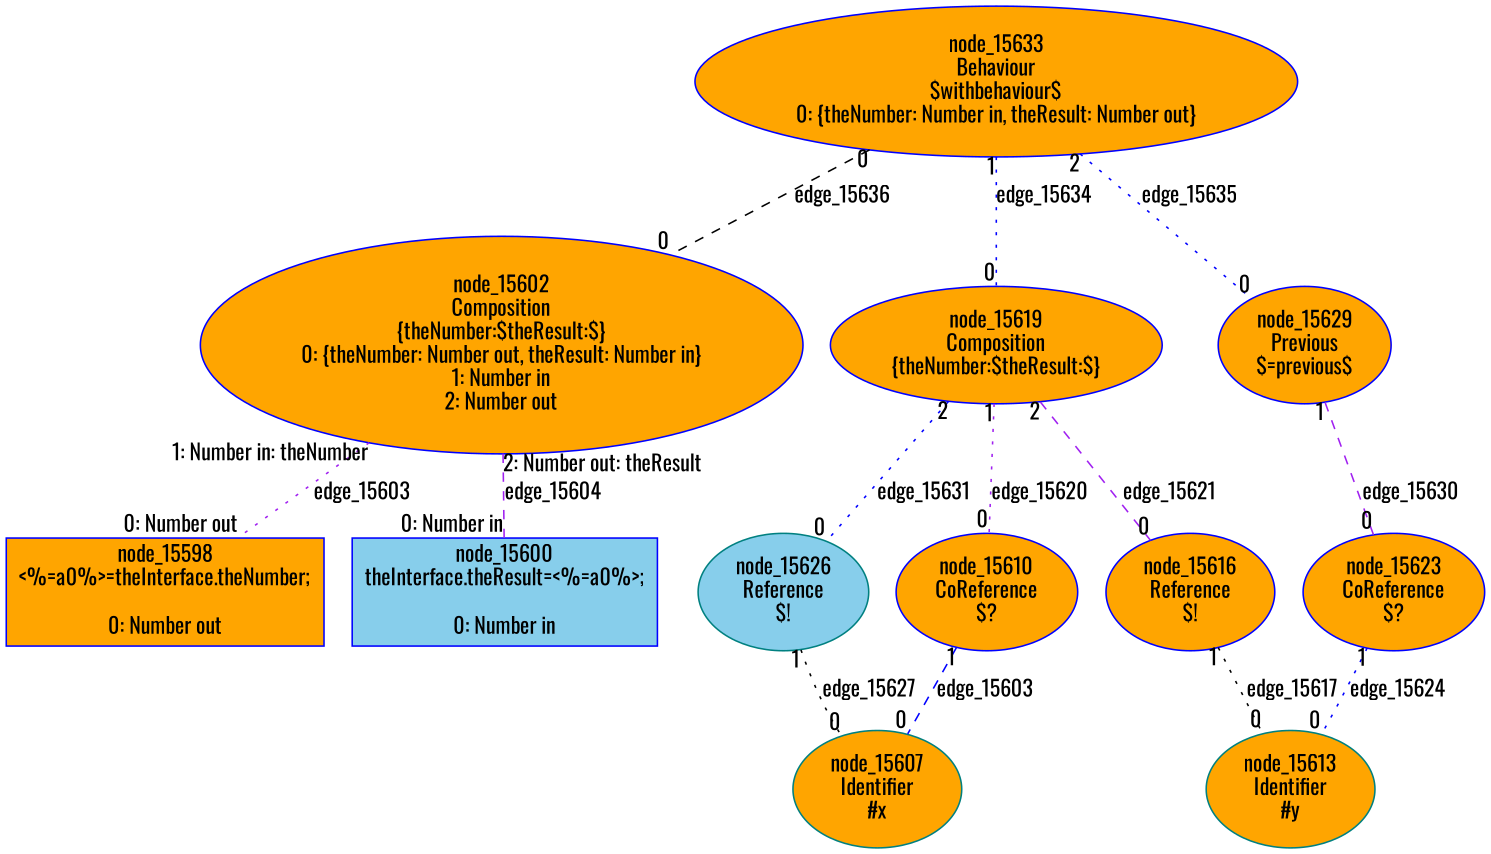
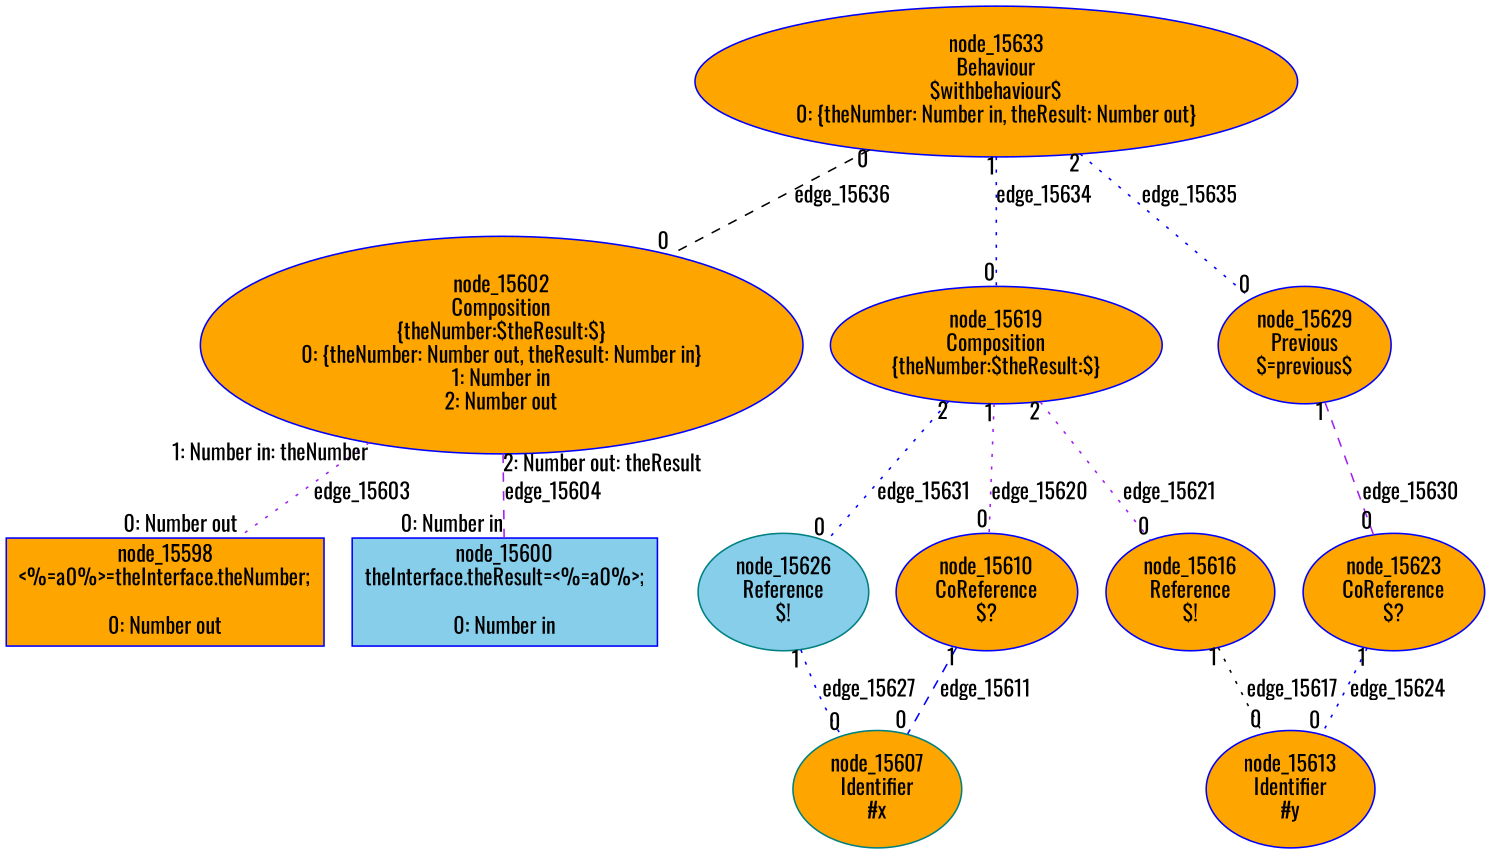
(1095, 471) -> (1095, 471)
(985, 691) -> (985, 691)
(819, 694) -> (819, 694)
(1291, 789) -> (1291, 789)
